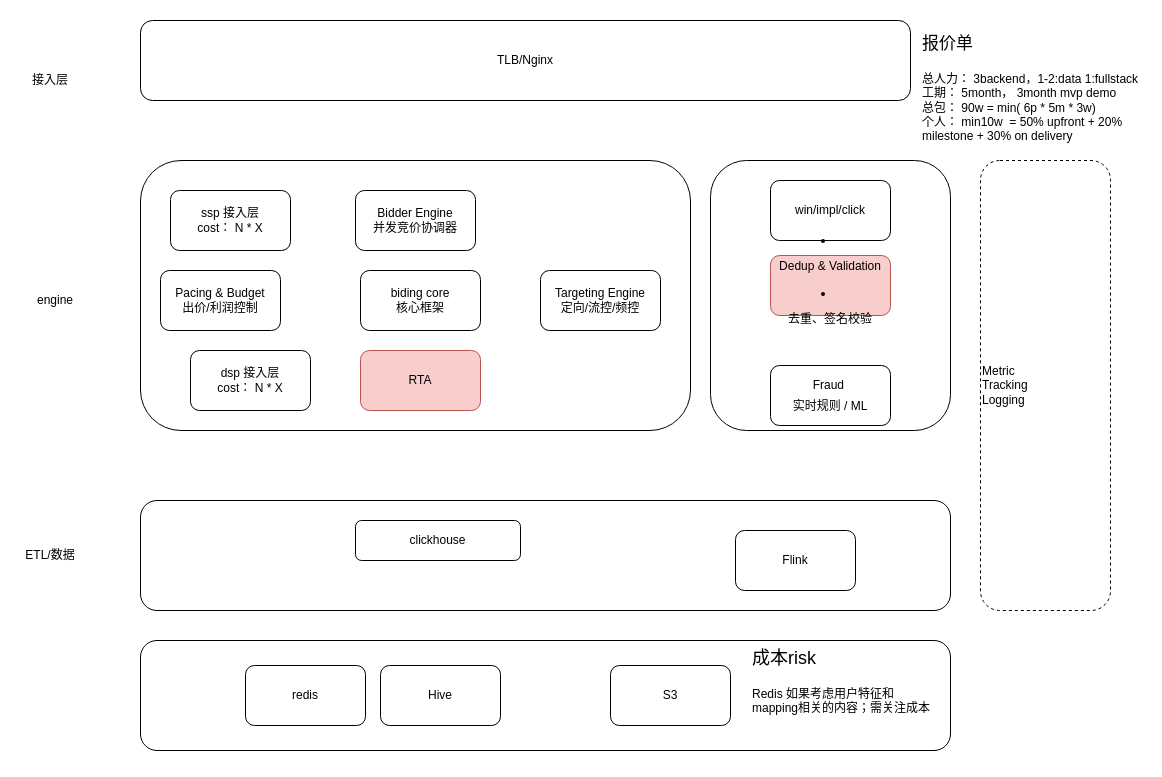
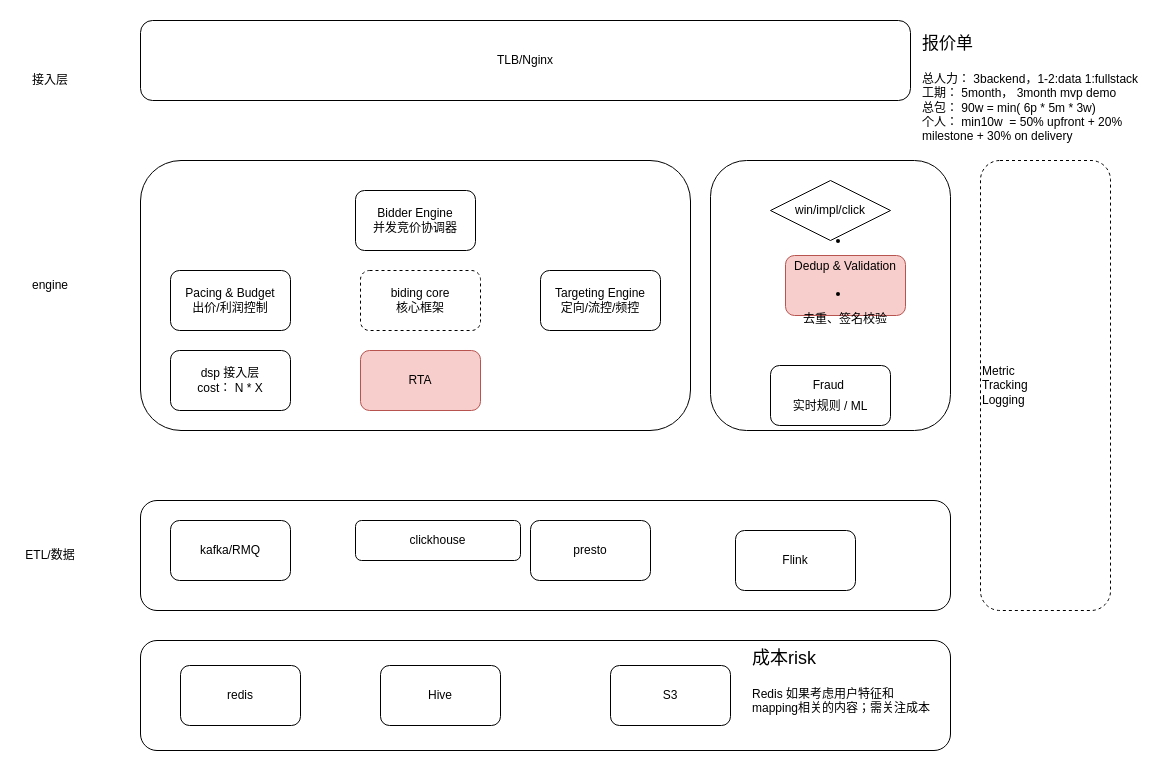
(831, 211) -> (831, 211)
(231, 221) -> none
(831, 286) -> (846, 286)
(56, 301) -> (51, 286)
(221, 301) -> (231, 301)
(421, 301) -> (421, 301)
(251, 381) -> (231, 381)
none -> (231, 551)
none -> (591, 551)
(306, 696) -> (241, 696)
